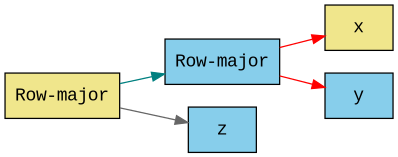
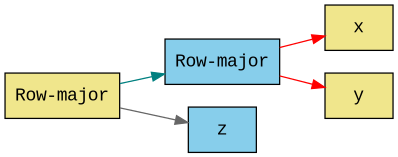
(359, 96) -> (359, 96)
